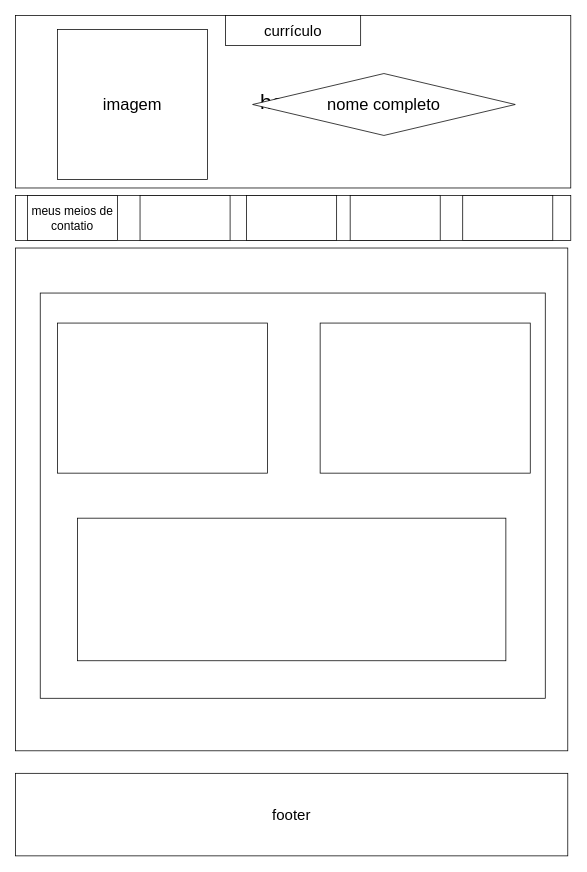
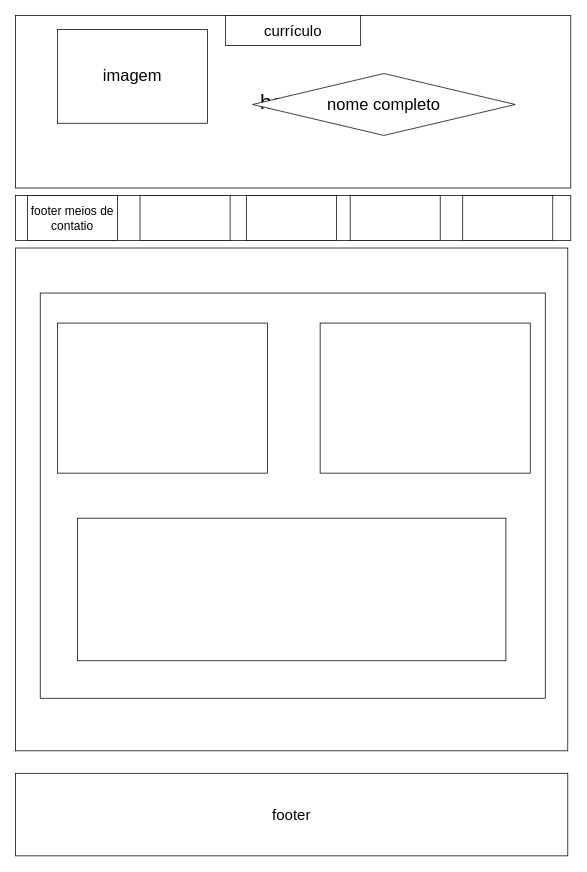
(132, 104) -> (132, 76)
(72, 218) -> (72, 218)
